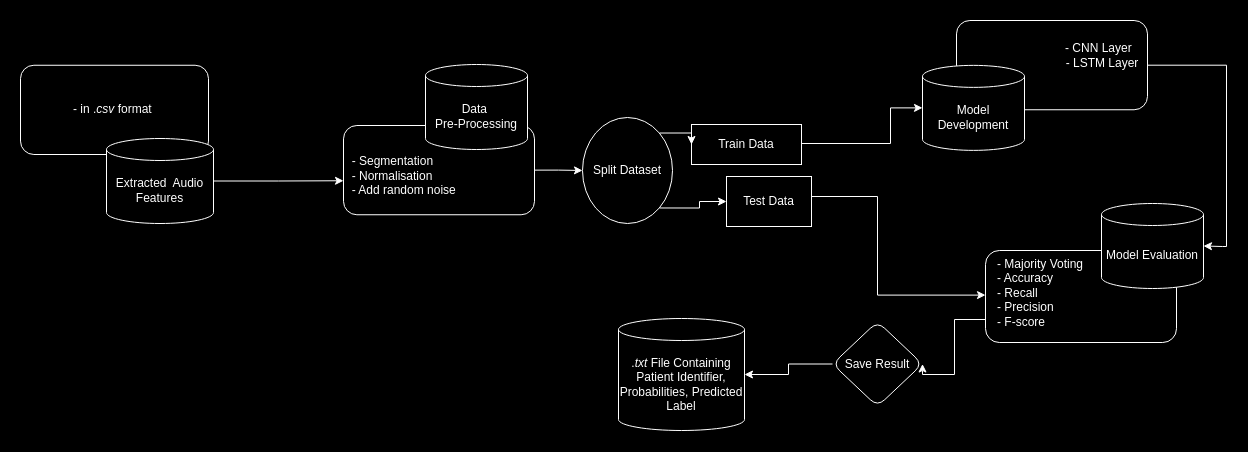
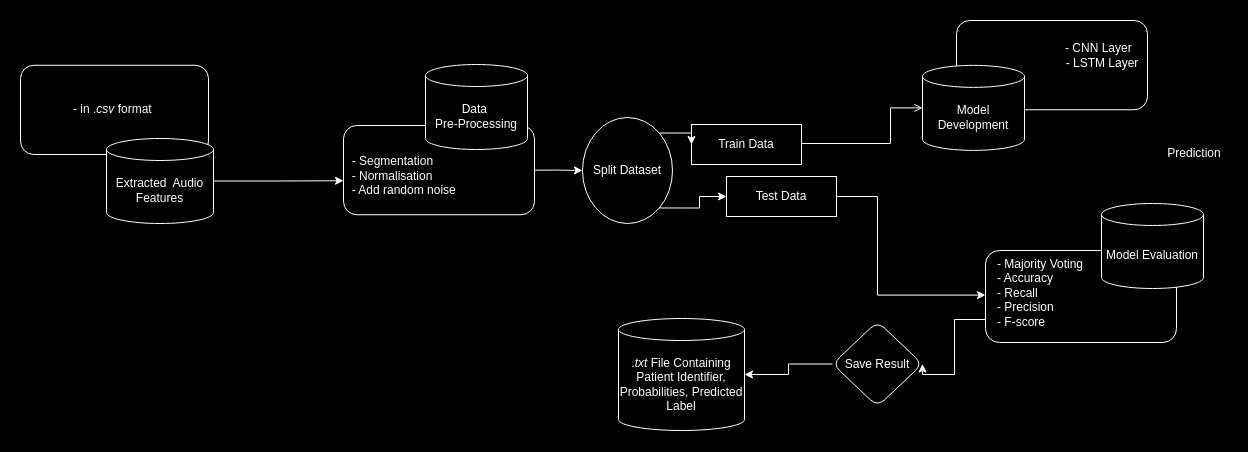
(914, 108) -> (916, 108)
(1227, 124) -> none
none -> (1195, 154)
(769, 202) -> (782, 197)
